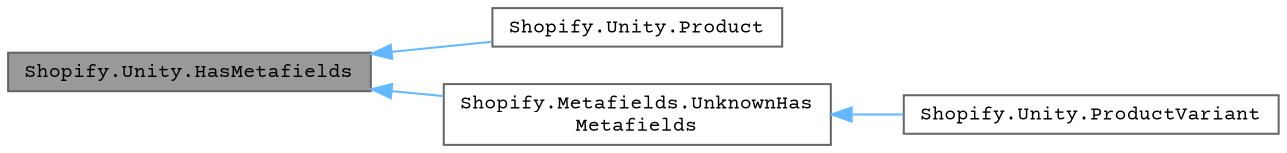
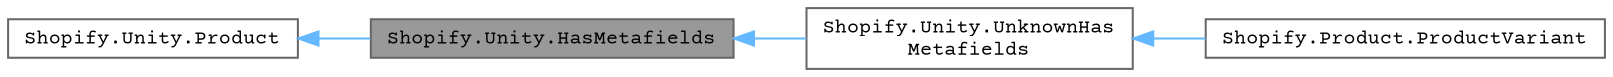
(442, 47) -> (345, 39)
(637, 114) -> (970, 39)
(1091, 114) -> (1405, 39)
